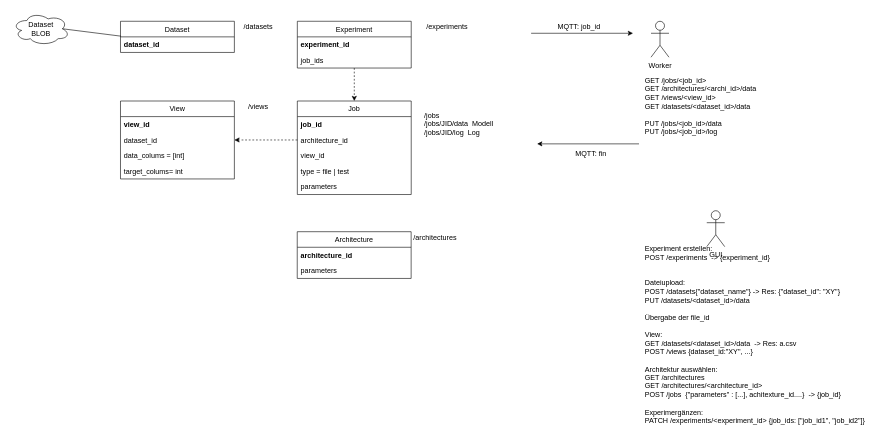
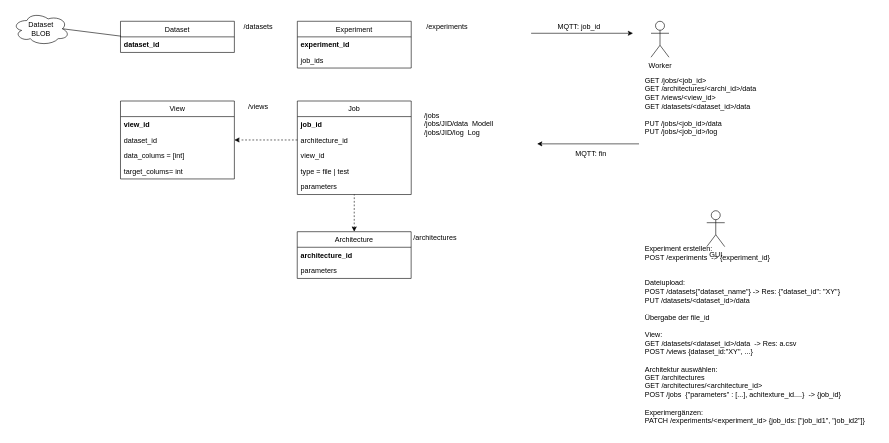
(354, 95) -> none
none -> (354, 227)
